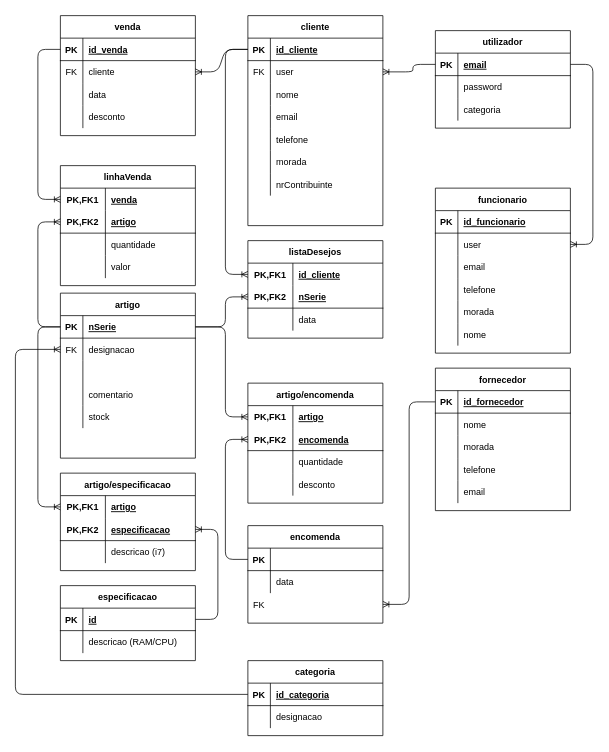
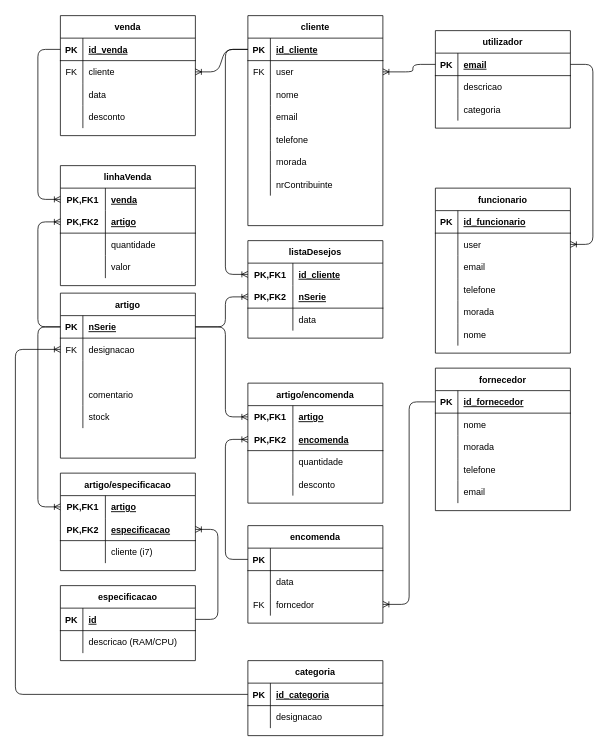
(484, 87) -> (485, 87)
(143, 552) -> (137, 552)
none -> (327, 604)
